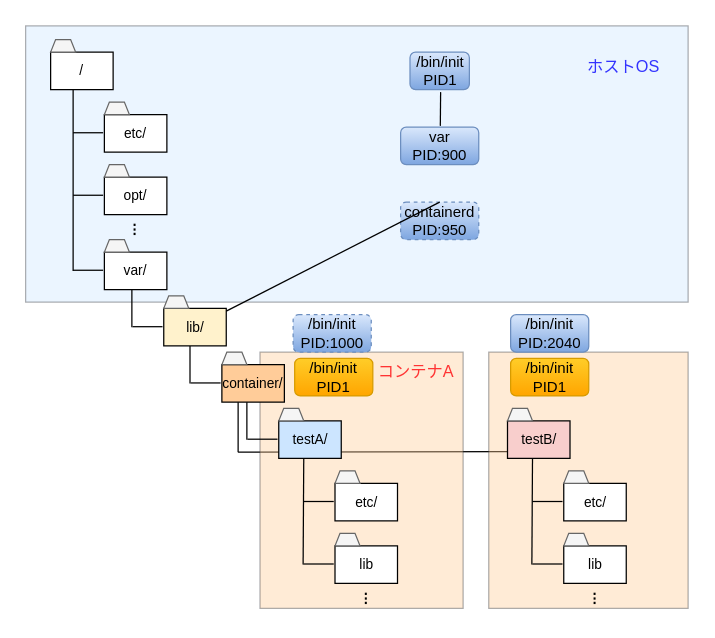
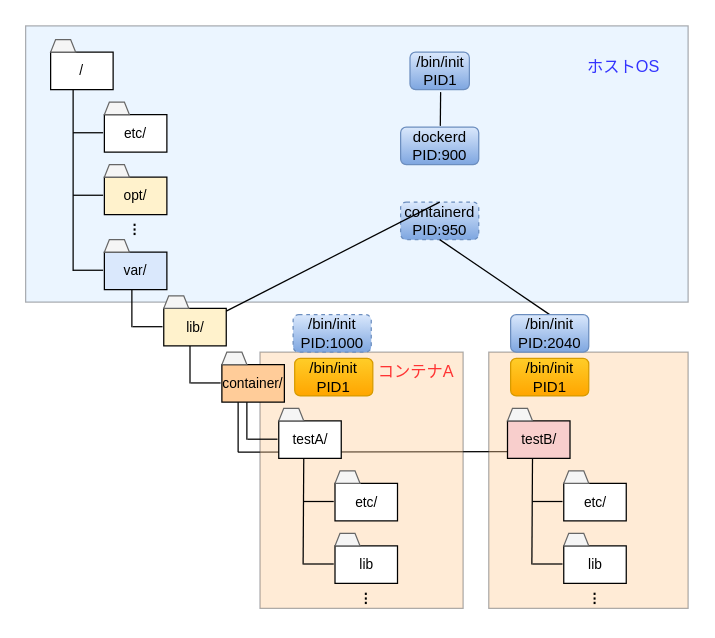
(440, 146) -> (440, 146)
(136, 196) -> (136, 196)
(136, 271) -> (136, 271)
none -> (494, 277)
(310, 439) -> (310, 439)
